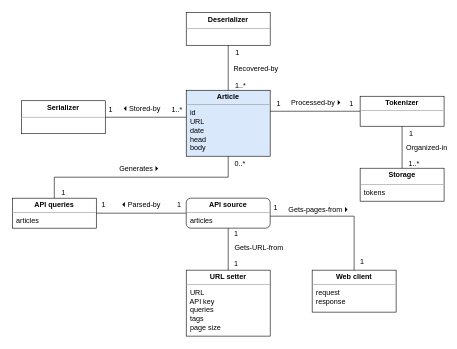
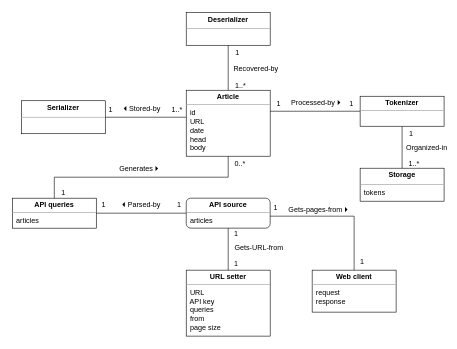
(228, 123) -> (228, 123)
(206, 296) -> (206, 296)
